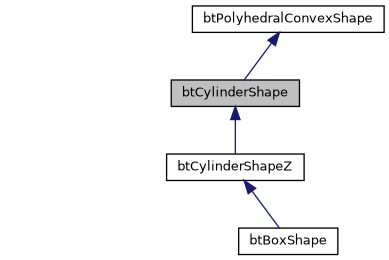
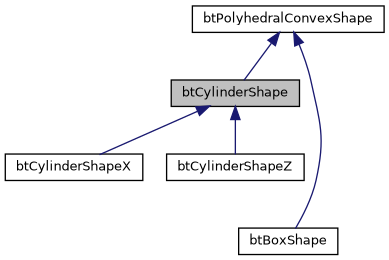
none -> (74, 167)
(266, 210) -> (321, 137)
